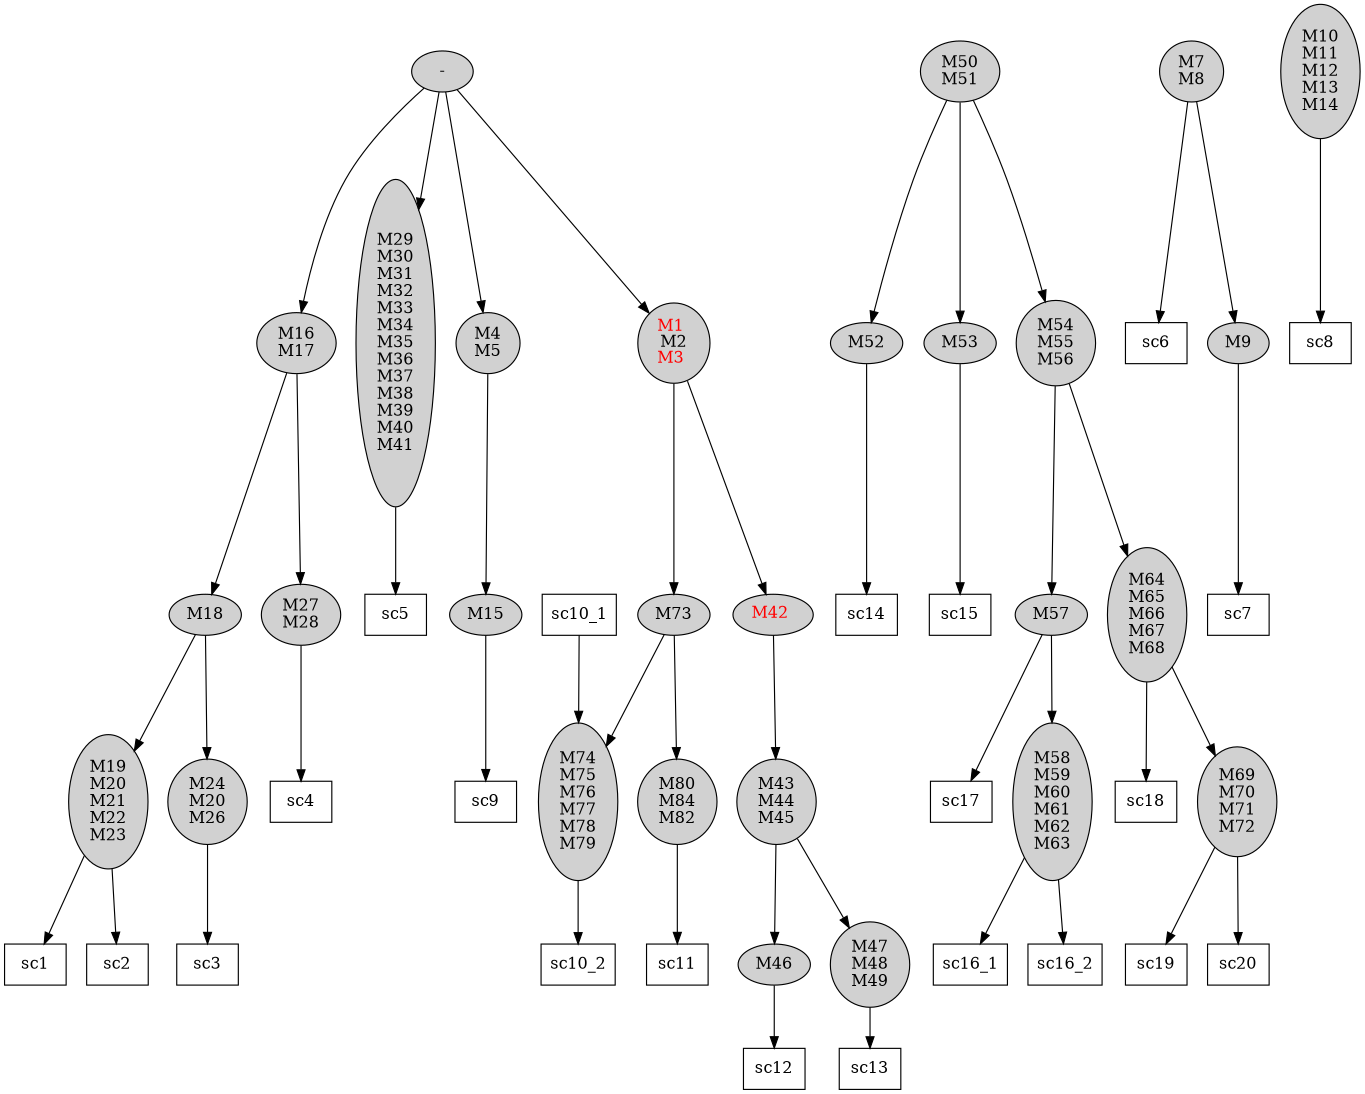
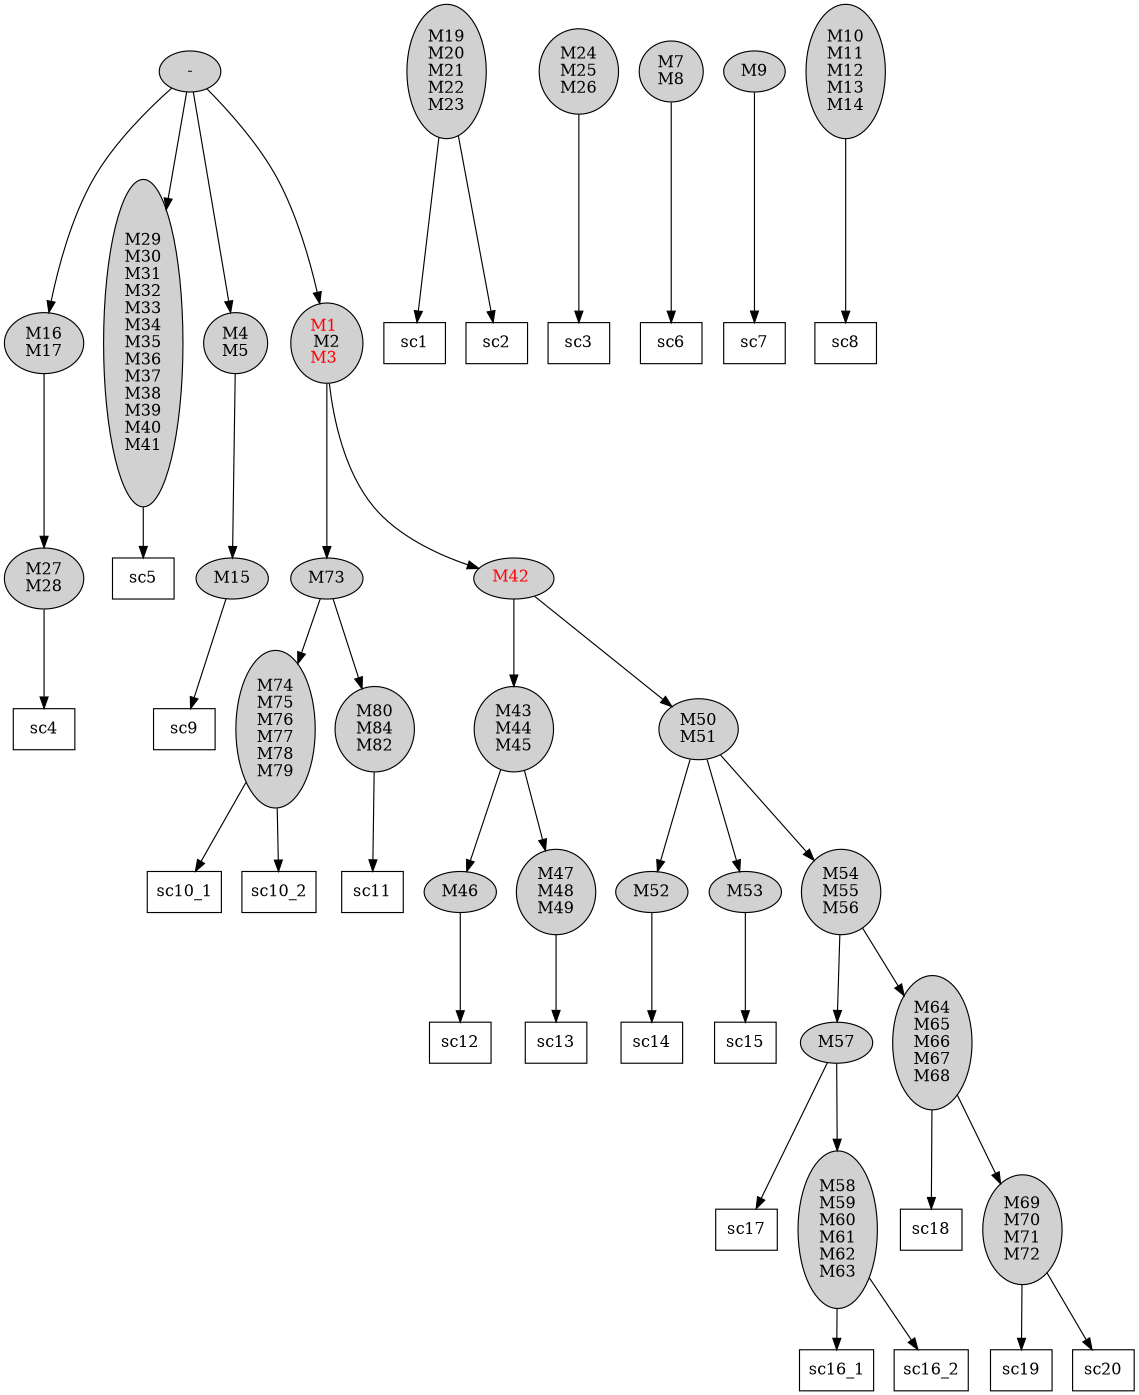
(1215, 206) -> none
(205, 615) -> none
none -> (599, 648)
(579, 673) -> (224, 822)
(208, 801) -> (579, 71)
